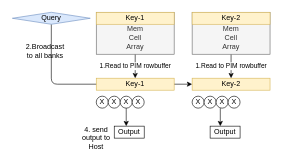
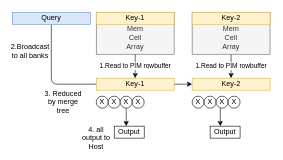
(51, 18) -> (51, 18)
(45, 51) -> (30, 51)
none -> (63, 102)
(96, 138) -> (96, 138)
